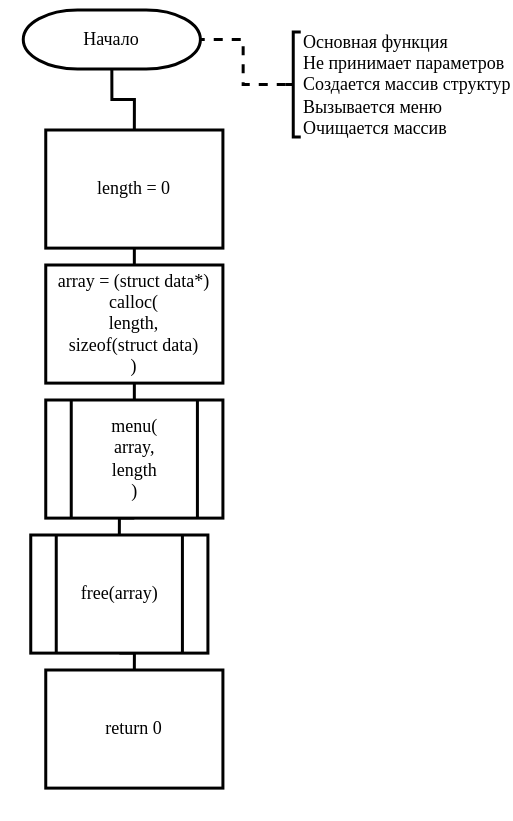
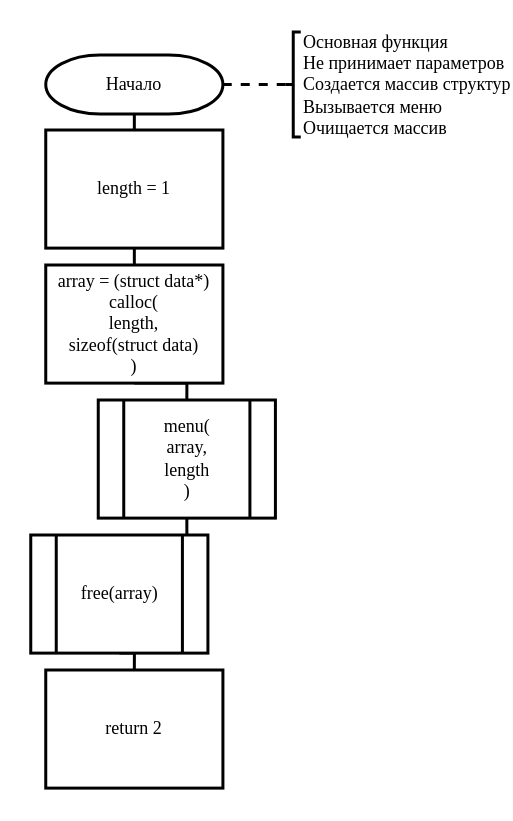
(112, 39) -> (134, 84)
(134, 188) -> (134, 188)
(134, 459) -> (187, 459)
(134, 728) -> (134, 728)
